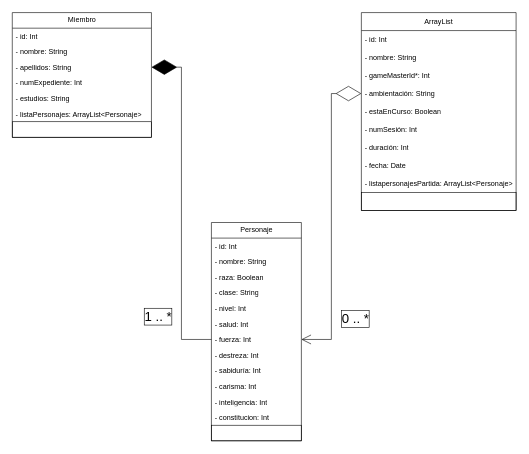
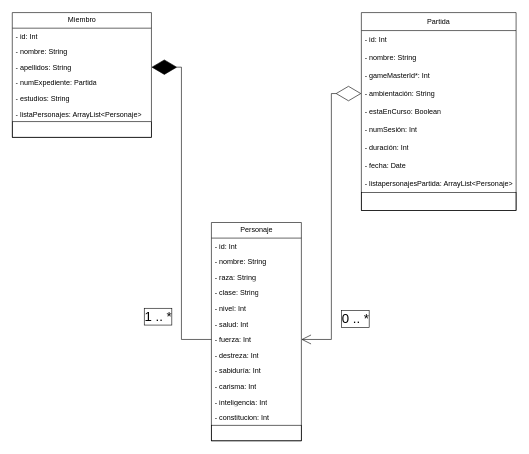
(439, 21) -> (439, 21)
(52, 83) -> (60, 83)
(242, 278) -> (240, 278)
